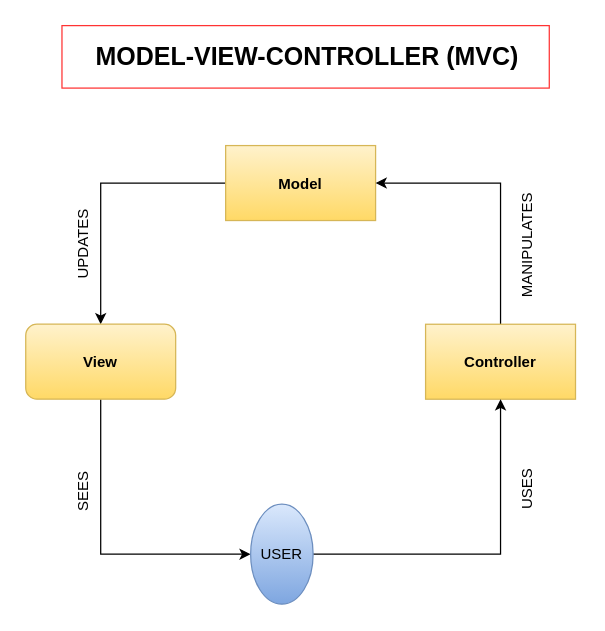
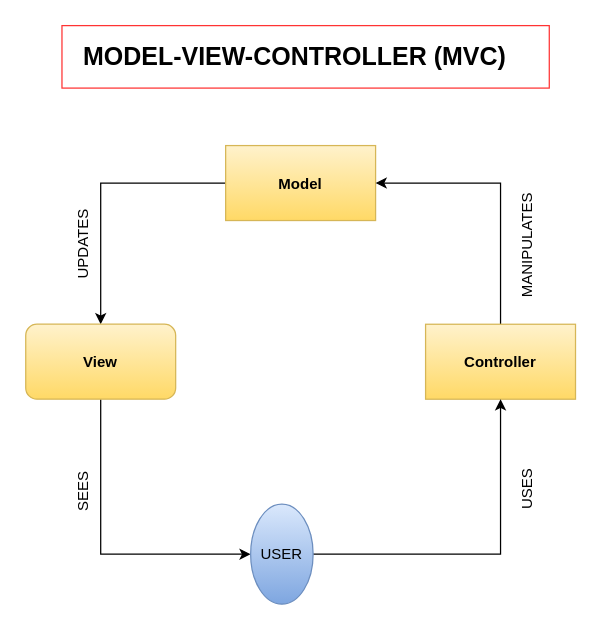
(307, 56) -> (294, 56)
